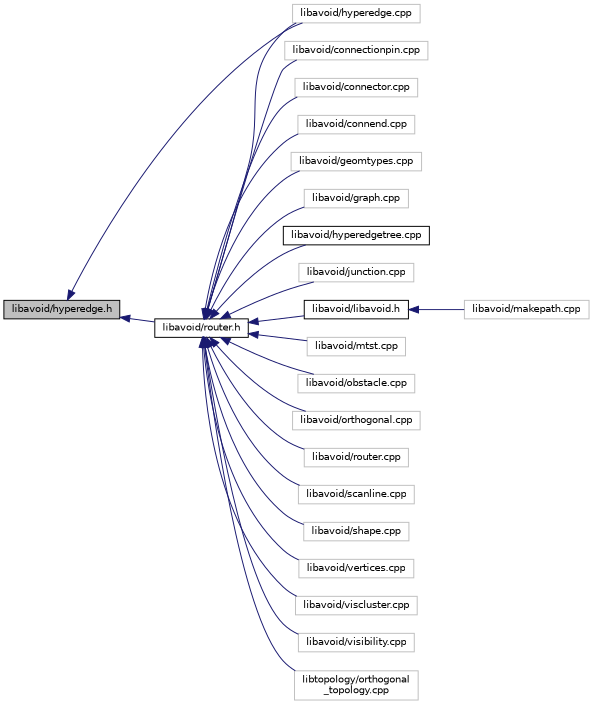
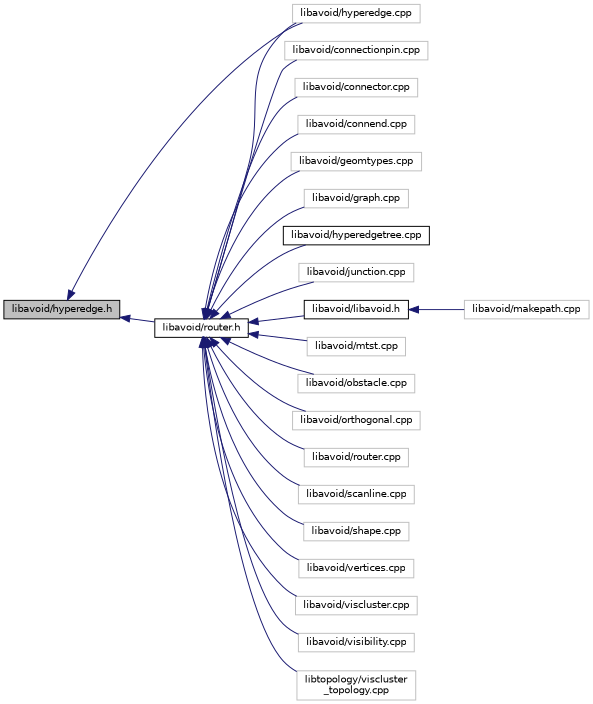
(356, 685) -> (356, 685)
